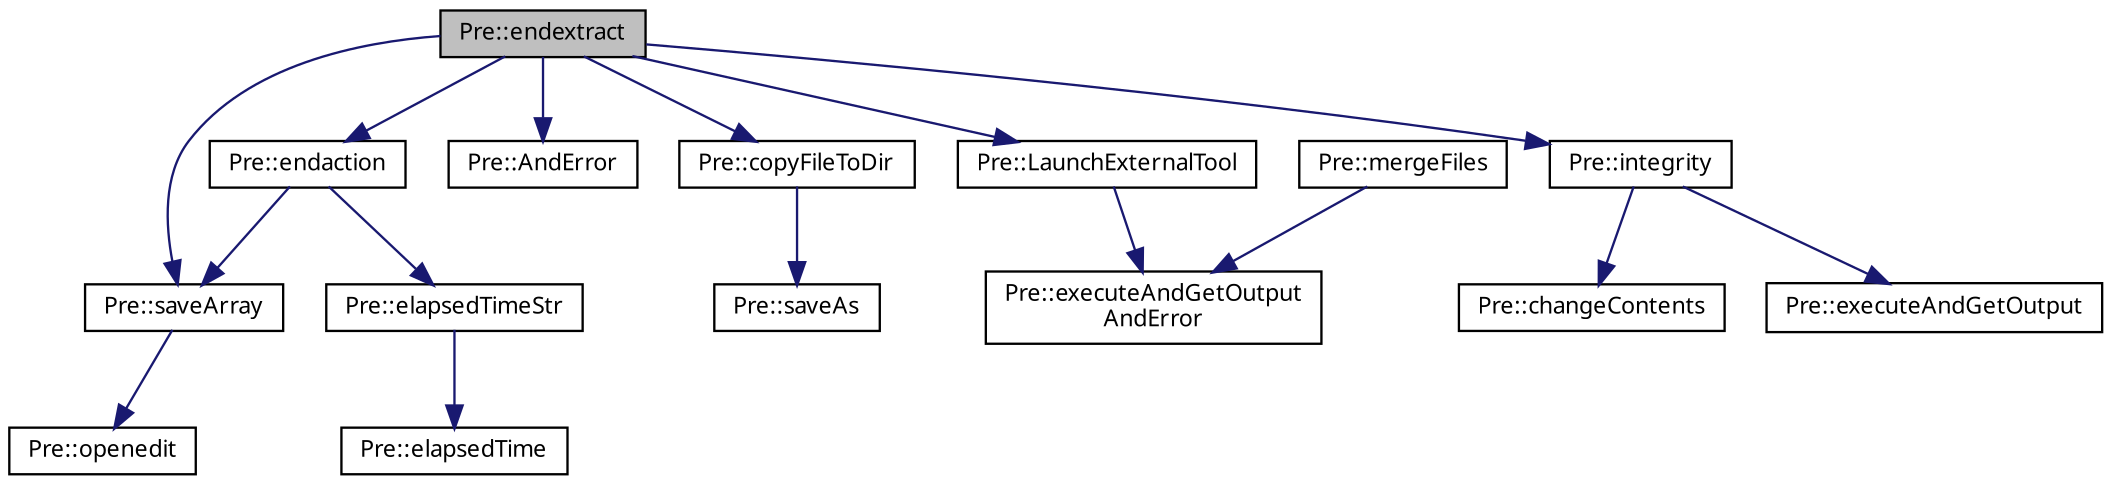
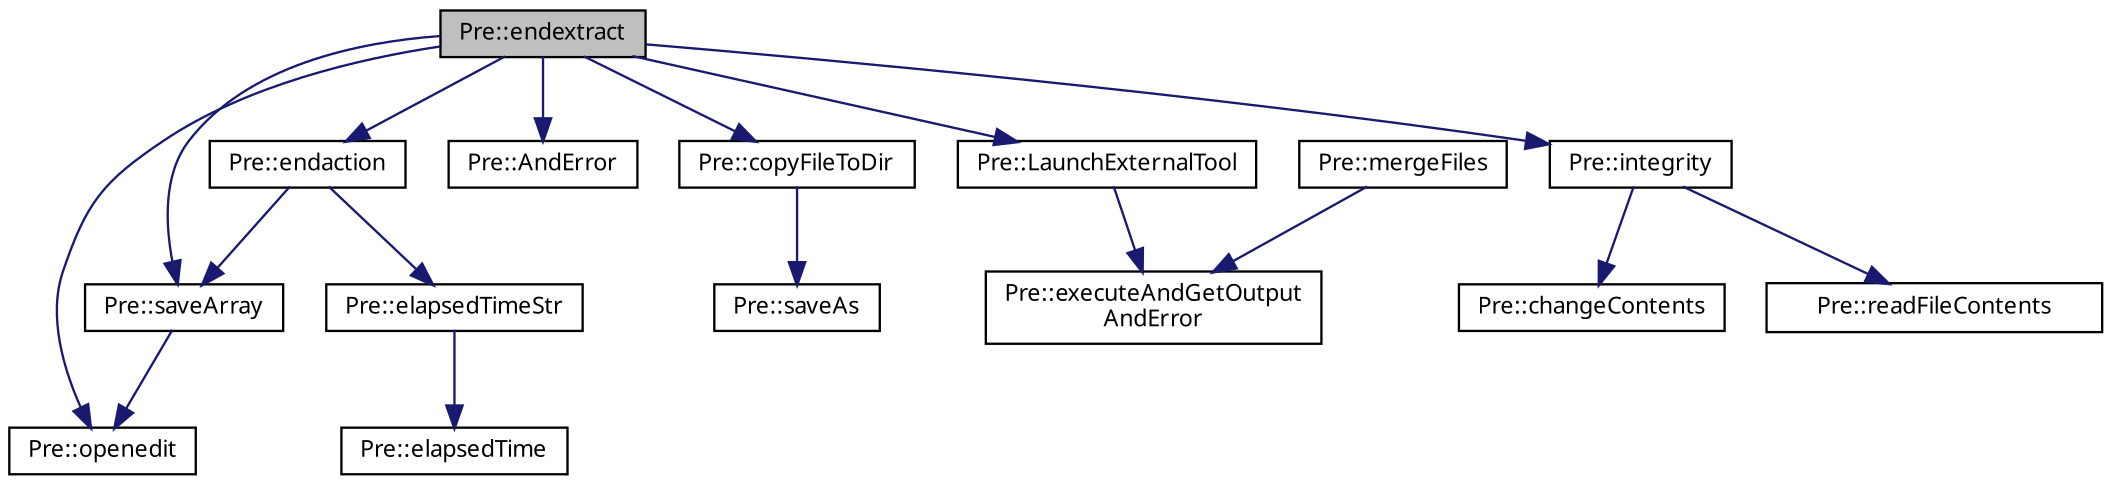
none -> (157, 145)
(1934, 308) -> (1934, 308)
